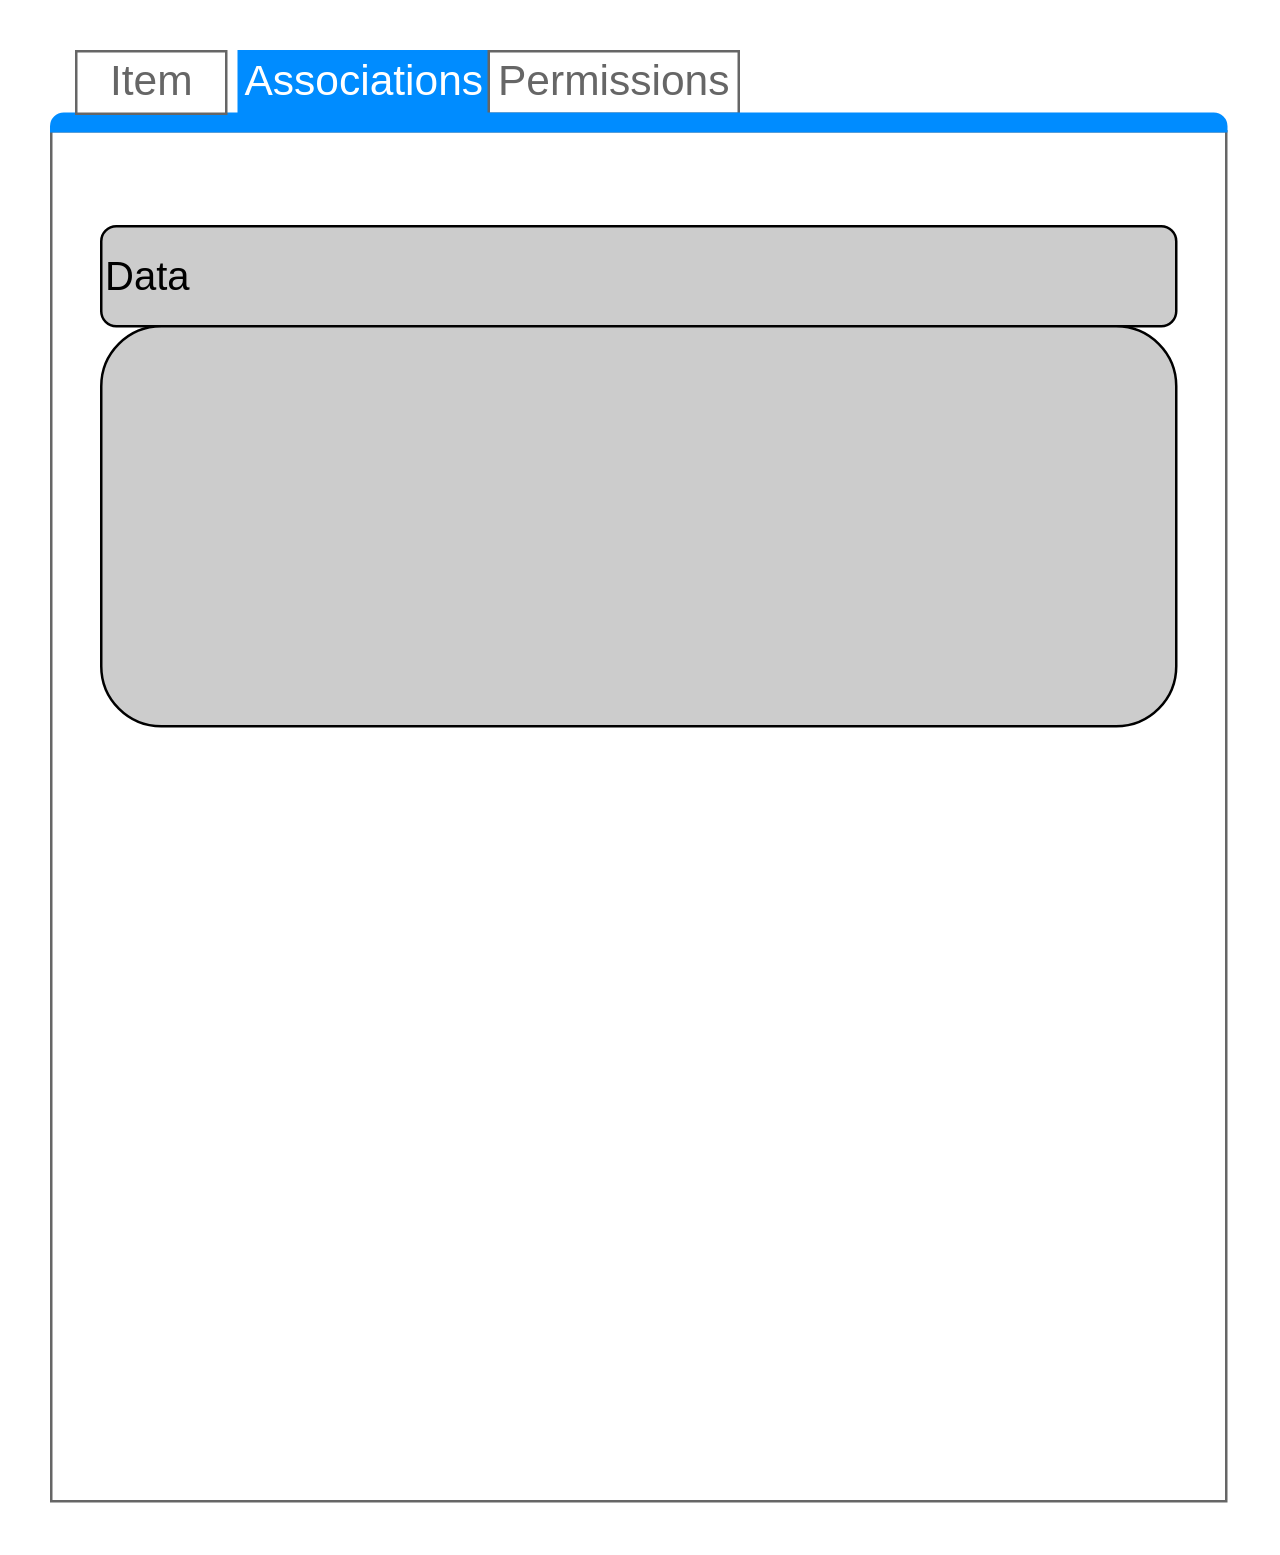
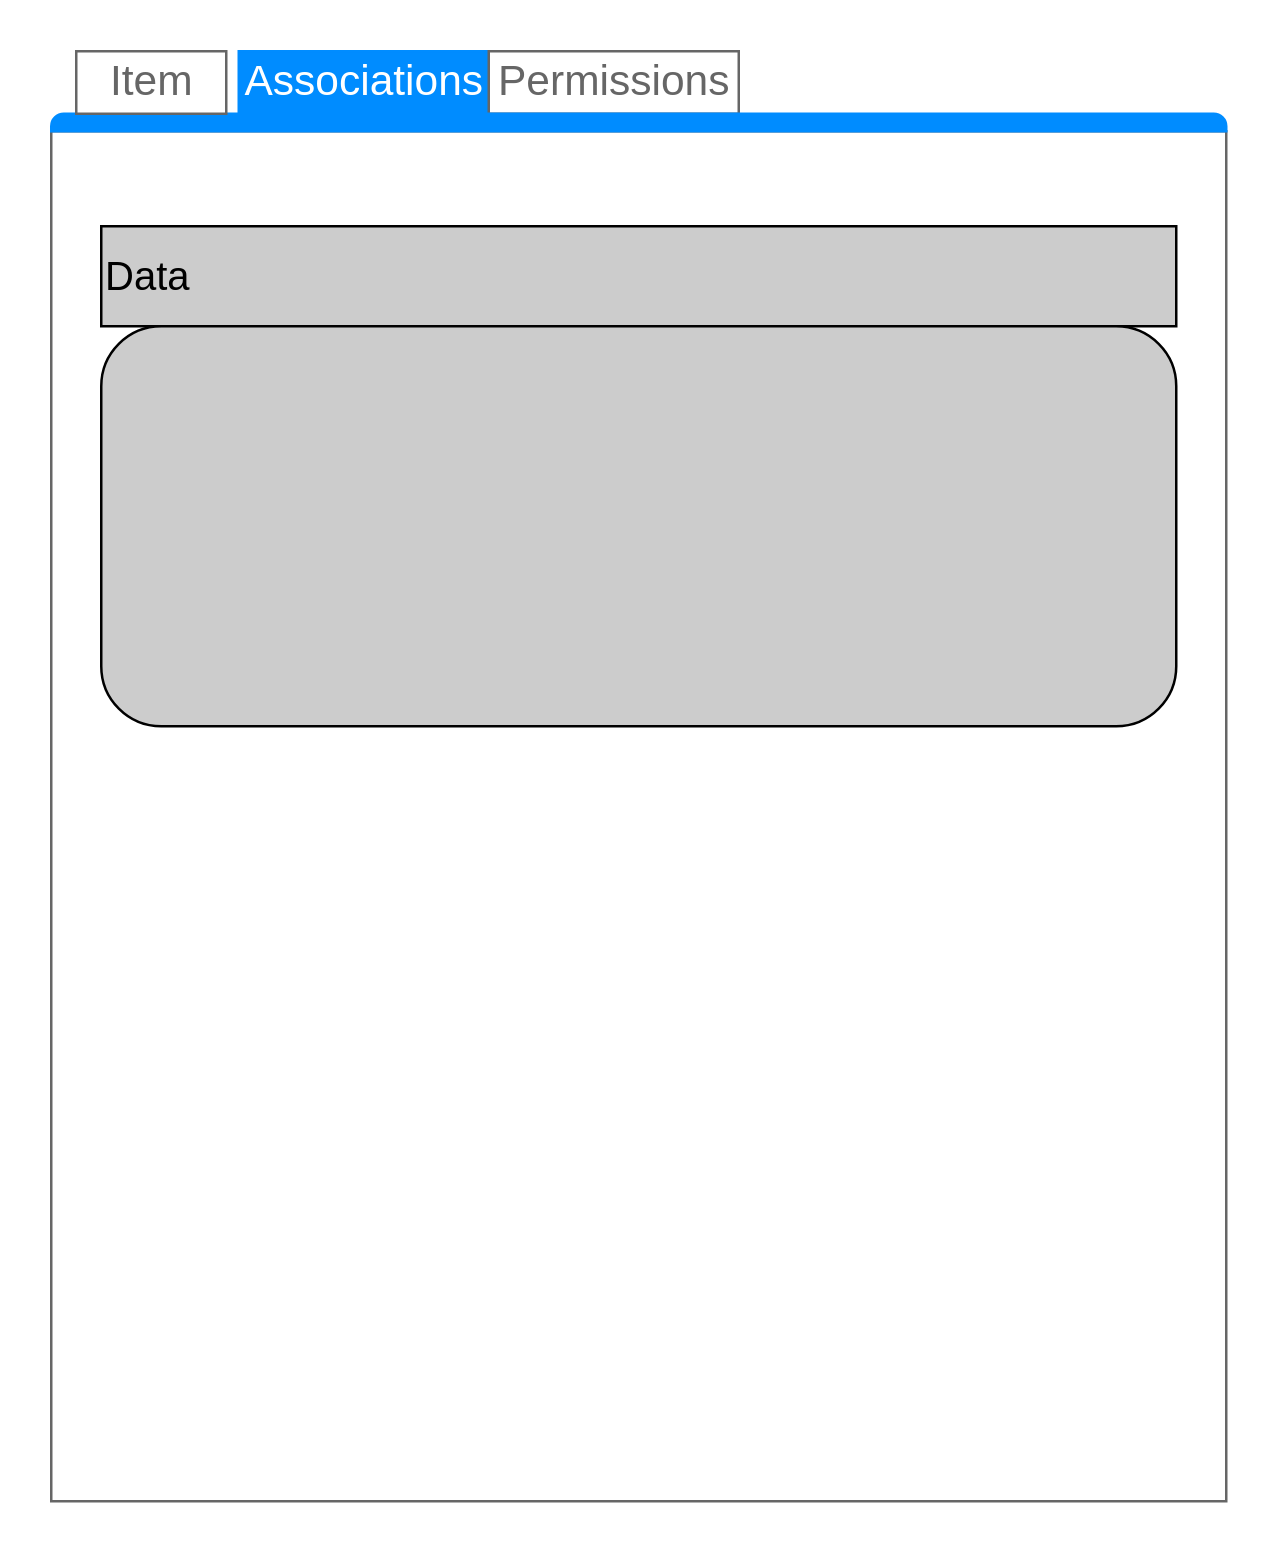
(639, 276) -> (639, 276)
